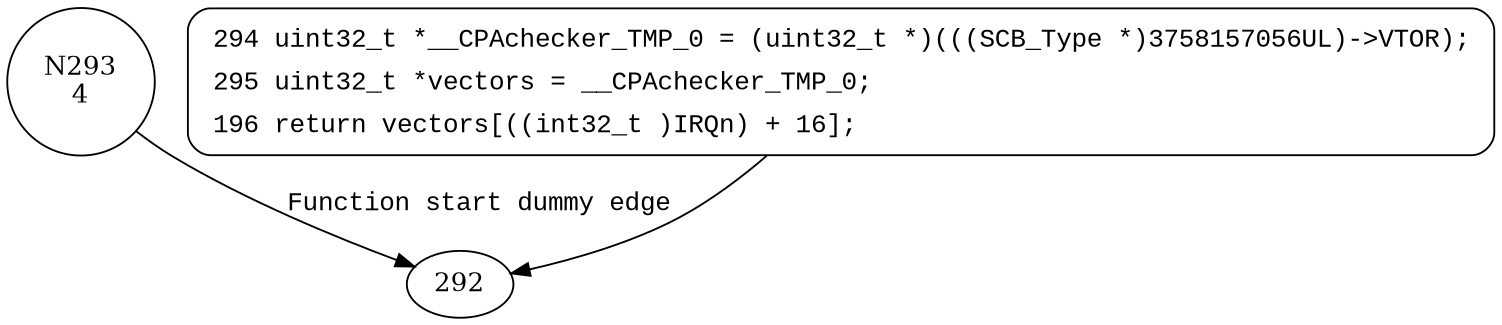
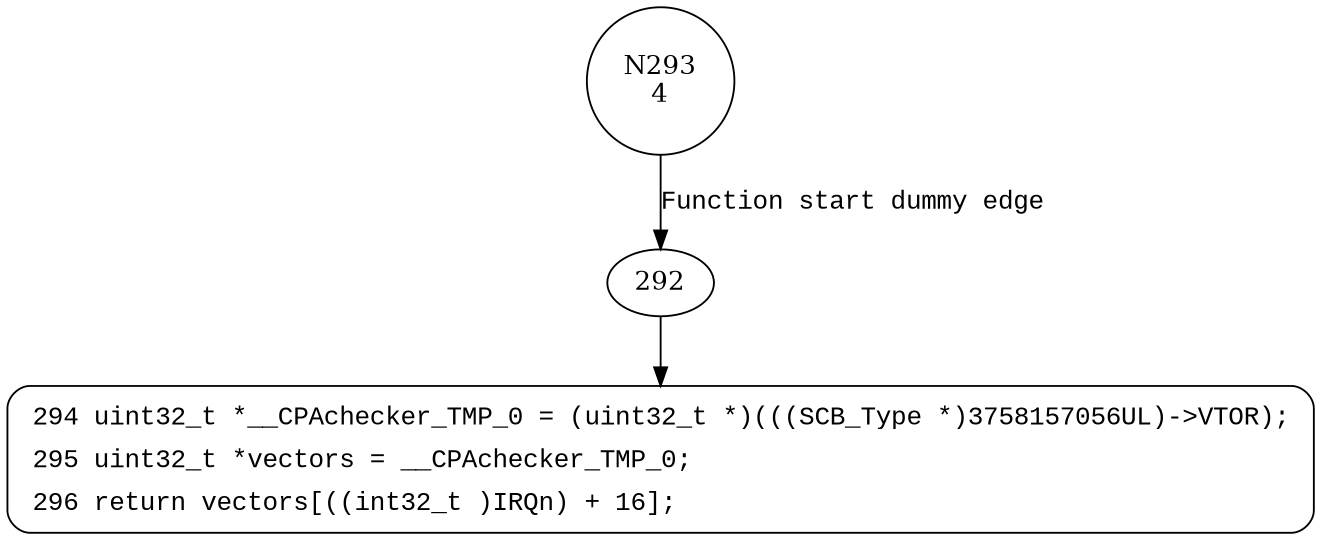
(236, 125) -> (56, 502)
(656, 229) -> (661, 342)
